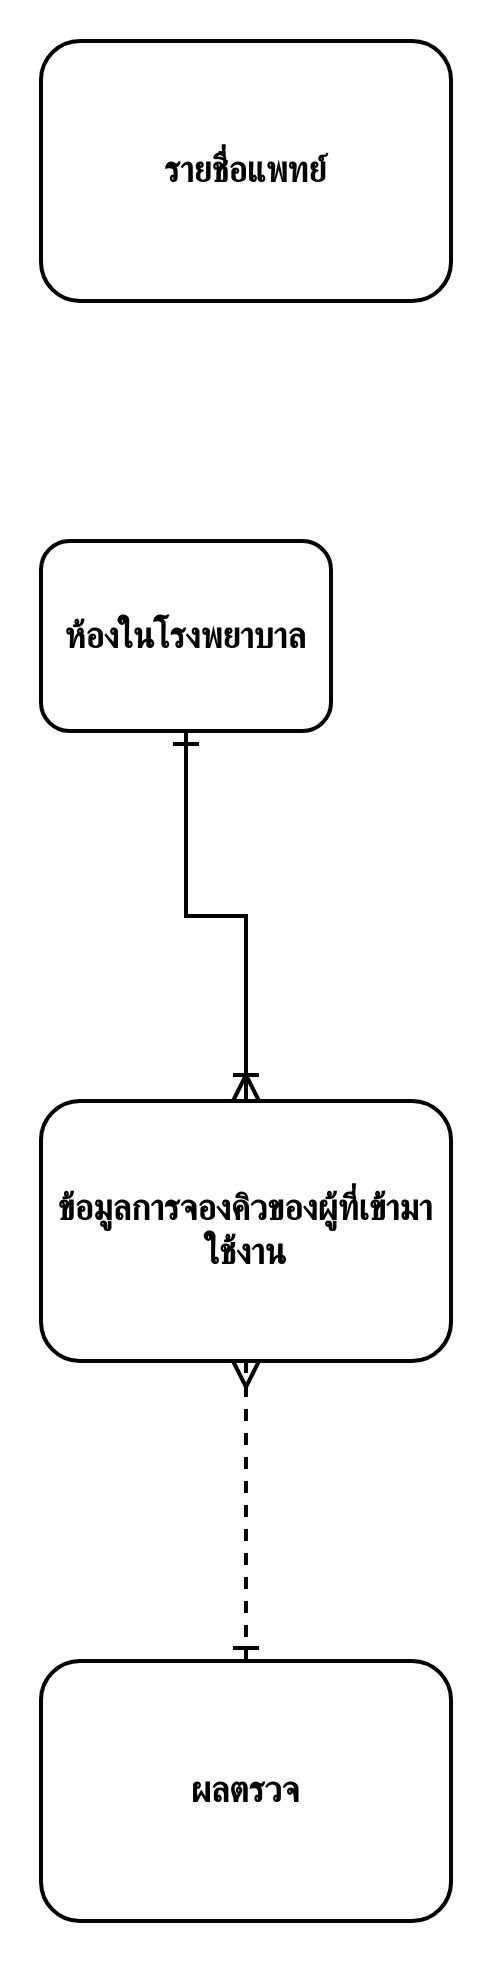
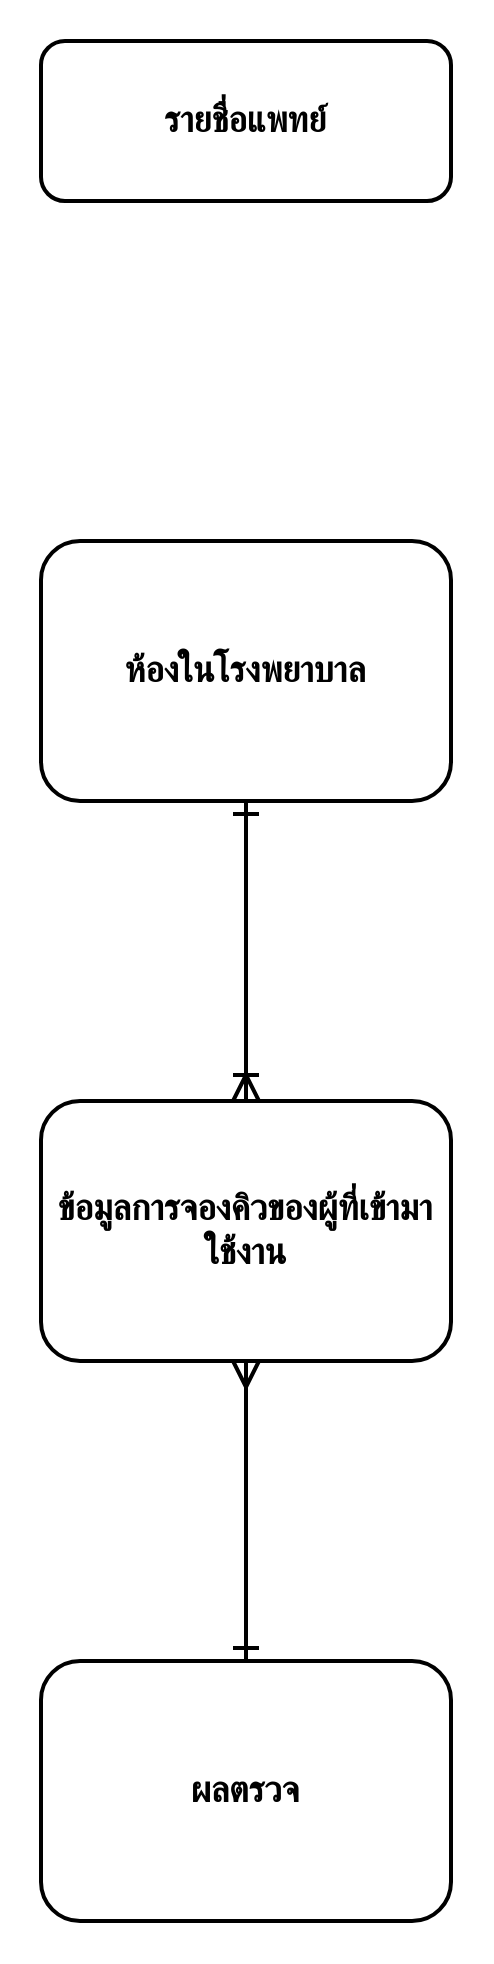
(246, 171) -> (246, 121)
(186, 636) -> (246, 671)
(246, 1402) -> (246, 1402)
